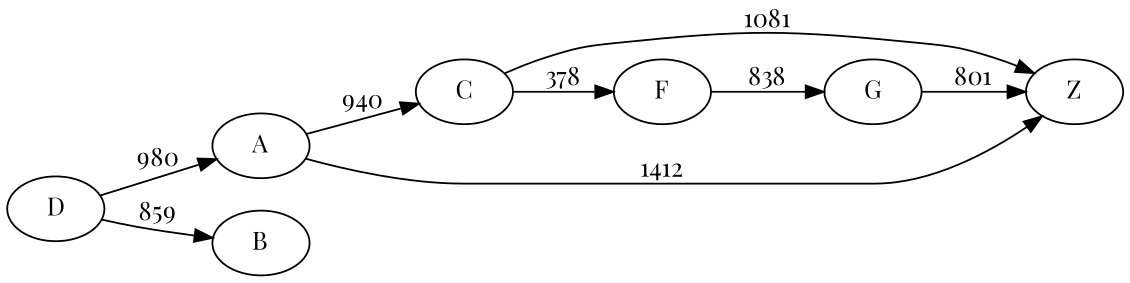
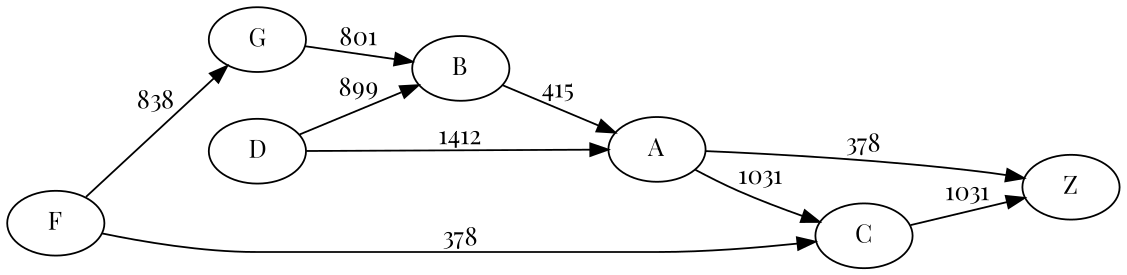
(768, 21) -> (967, 193)
(554, 92) -> (449, 252)
(964, 92) -> (350, 53)
(363, 102) -> (760, 177)
none -> (550, 105)
(158, 159) -> (461, 138)
(662, 170) -> (864, 145)
(158, 213) -> (359, 89)
